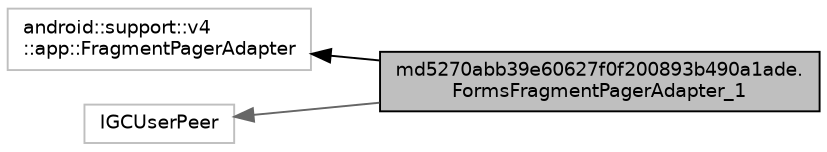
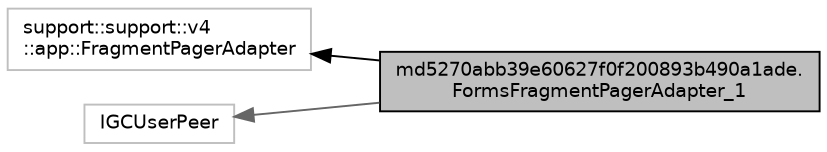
(159, 39) -> (159, 39)
